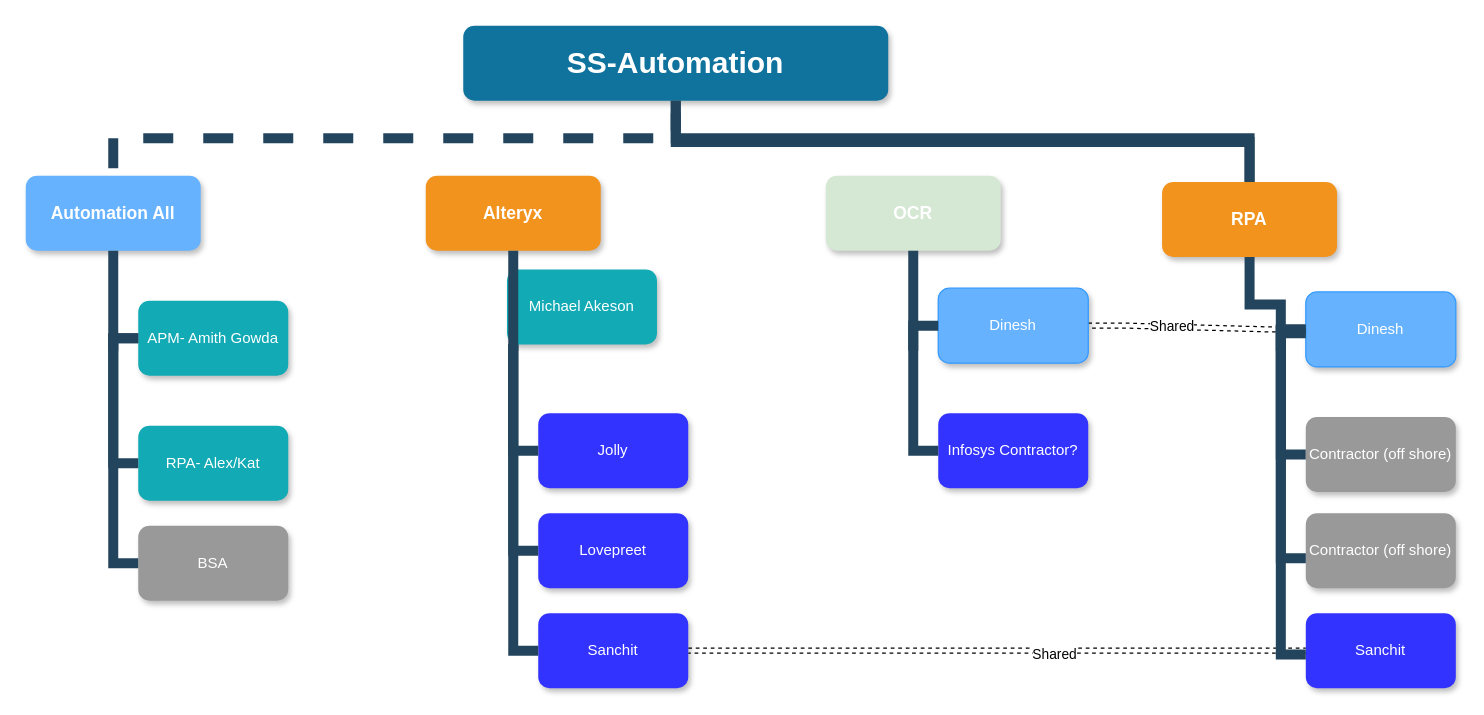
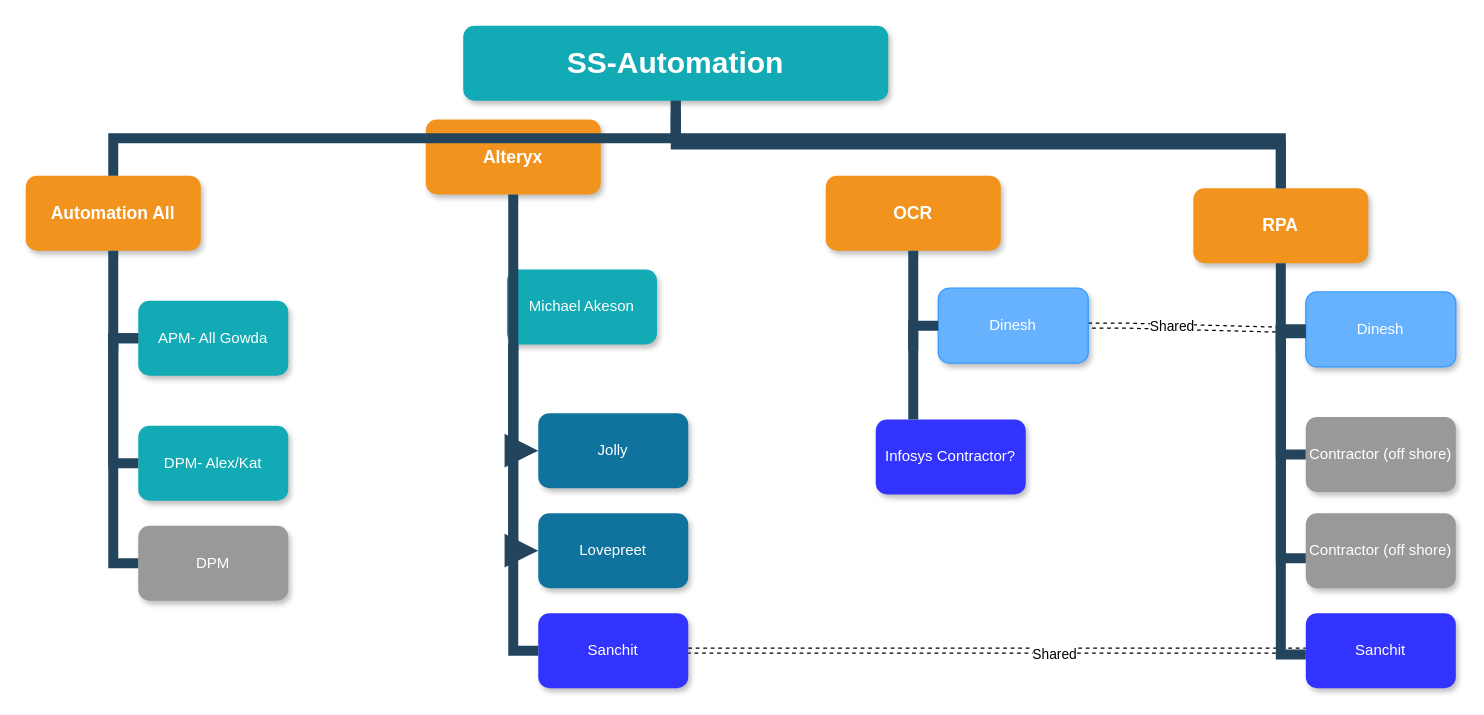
(676, 63) -> (676, 63)
(608, 138) -> (608, 138)
(113, 213) -> (113, 213)
(513, 213) -> (513, 157)
(913, 213) -> (913, 213)
(1249, 219) -> (1281, 226)
(213, 338) -> (213, 338)
(534, 451) -> (509, 451)
(613, 451) -> (613, 451)
(1013, 451) -> (951, 457)
(213, 463) -> (213, 463)
(534, 551) -> (509, 551)
(613, 551) -> (613, 551)
(213, 563) -> (213, 563)
